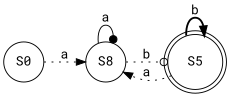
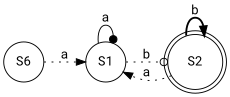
(24, 62) -> (24, 62)
(106, 62) -> (106, 62)
(195, 62) -> (195, 62)
